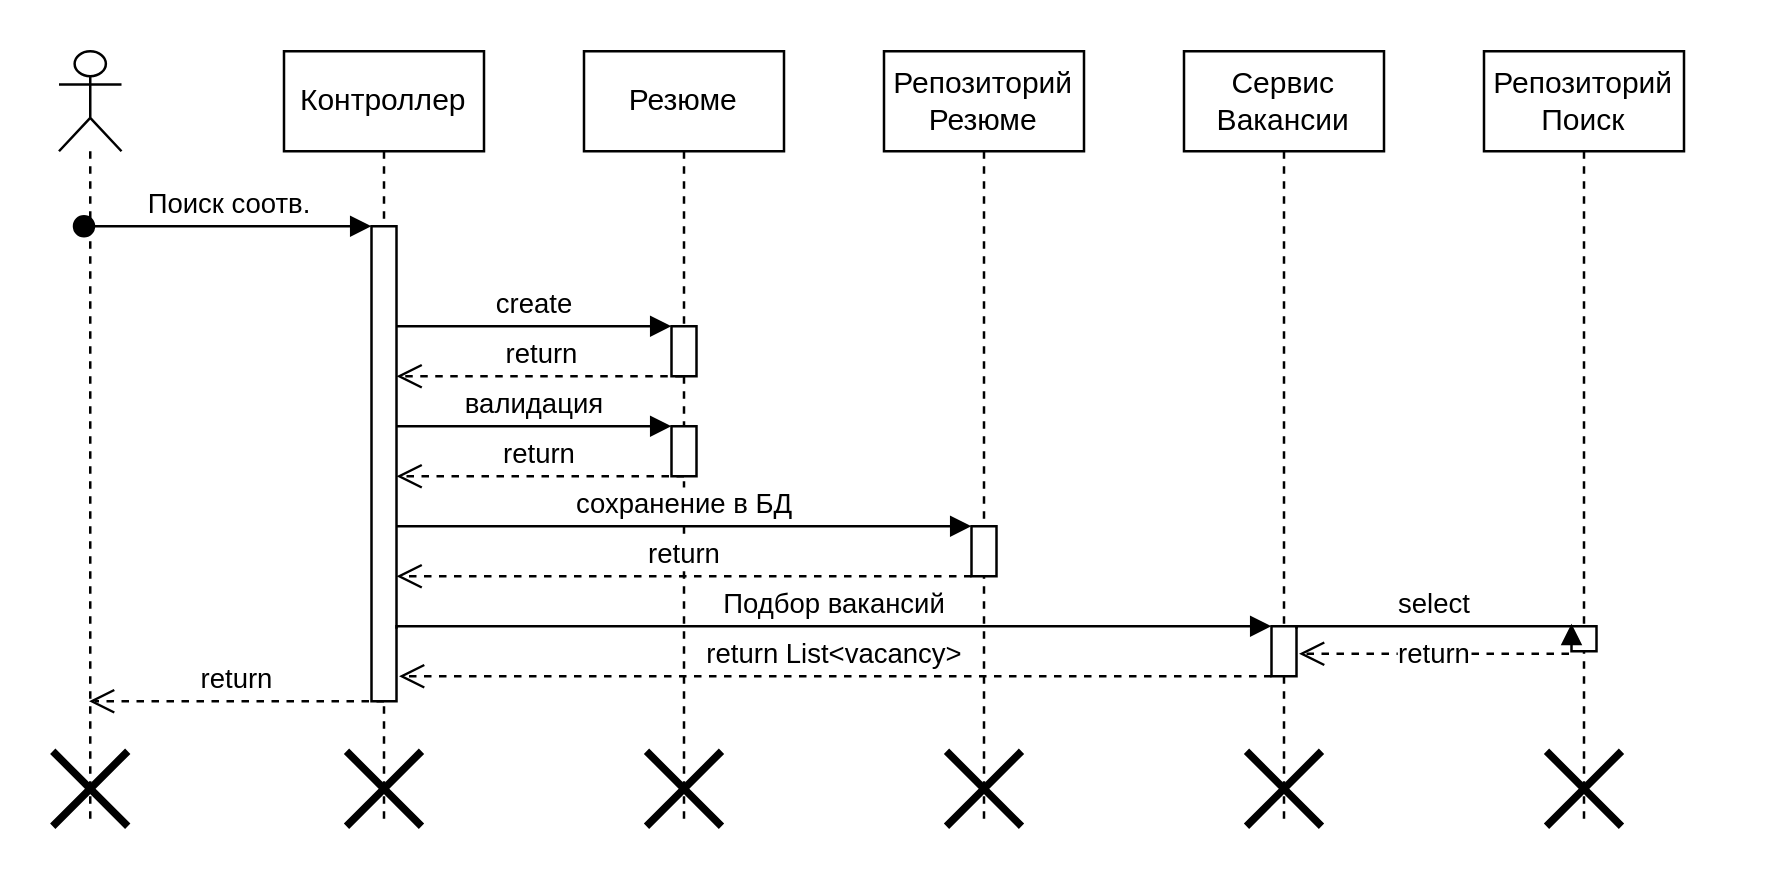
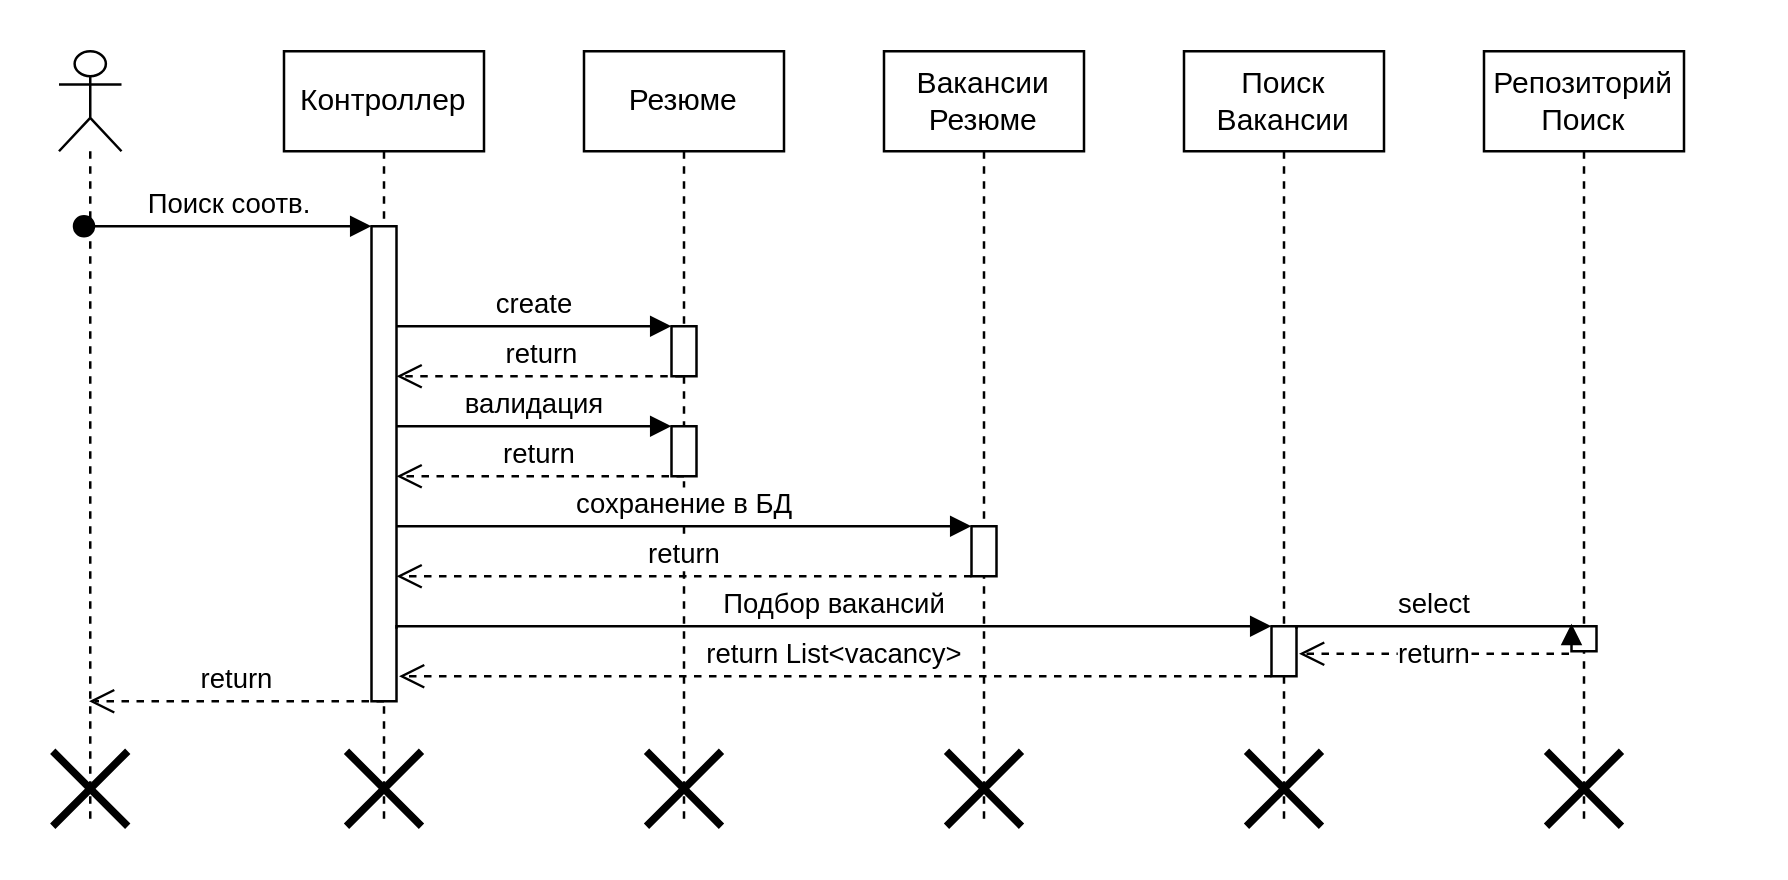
(984, 101) -> (984, 101)
(1284, 101) -> (1284, 101)
